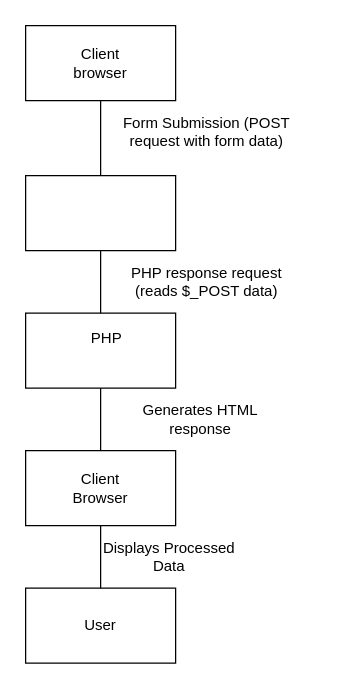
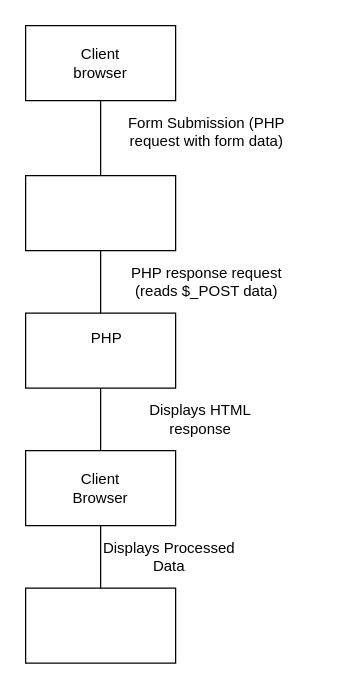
(207, 132) -> (207, 132)
(201, 419) -> (201, 419)
(101, 626) -> none
